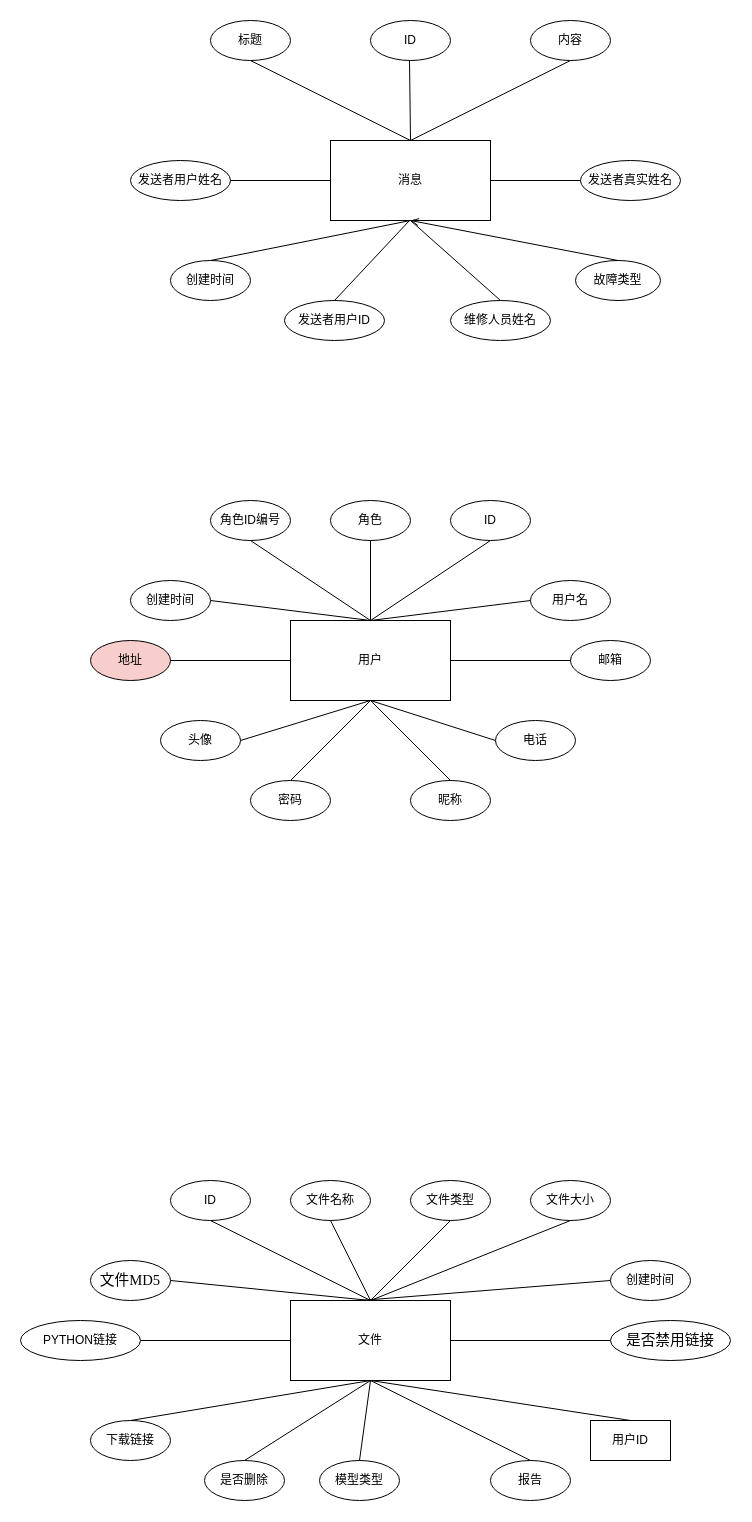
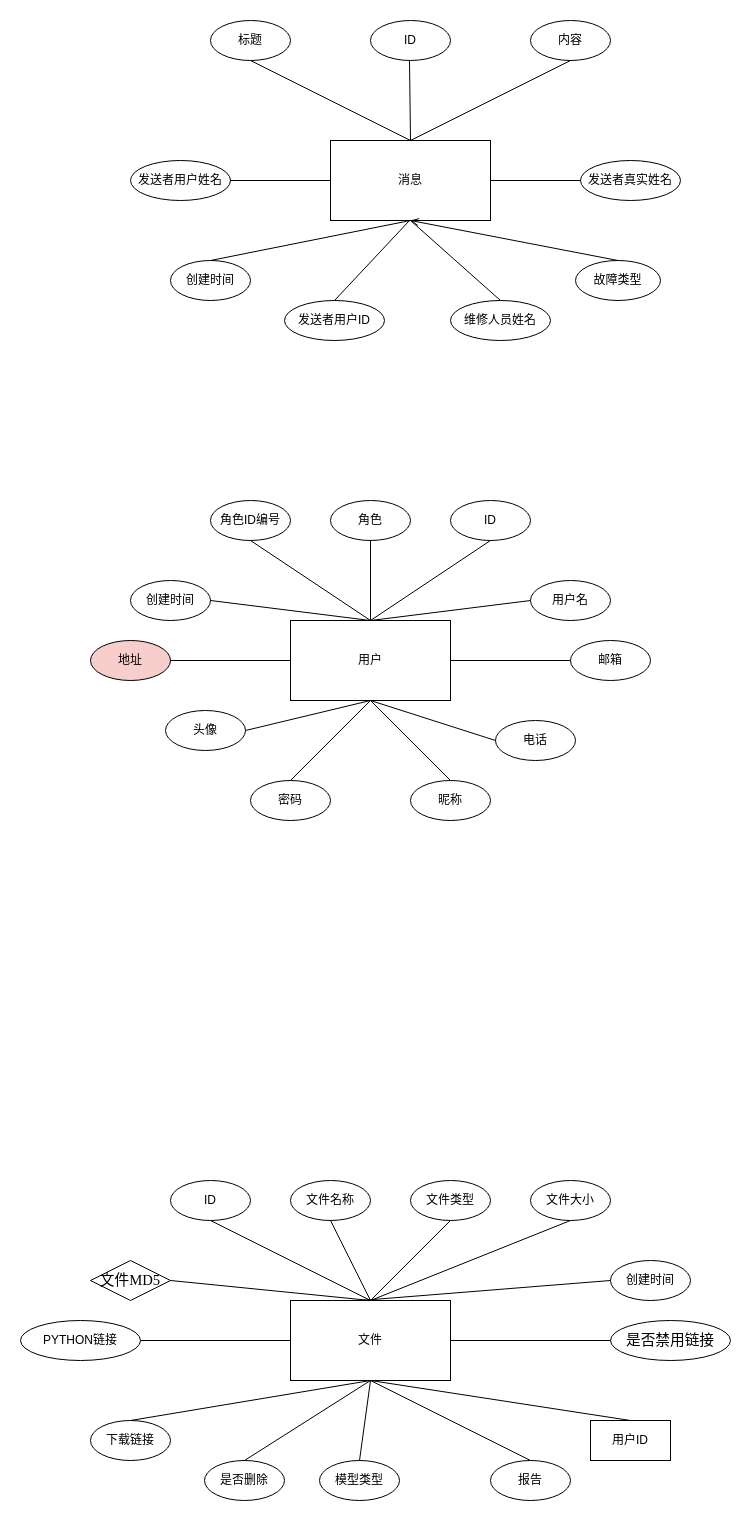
(201, 741) -> (206, 731)
(131, 1281) -> (131, 1281)
